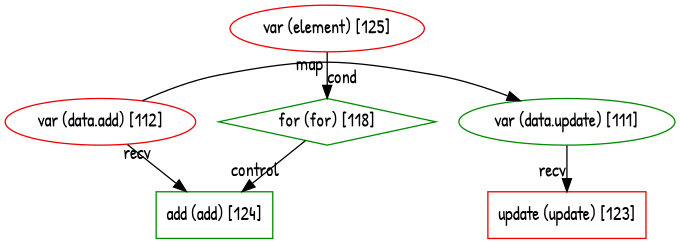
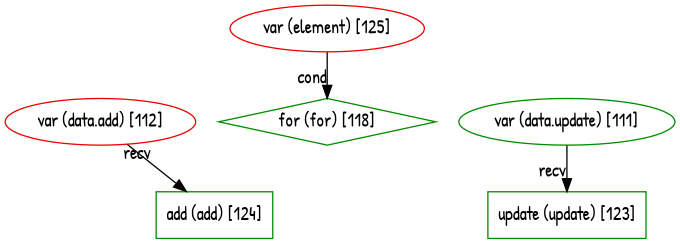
(315, 63) -> none
(279, 162) -> none
(567, 215) -> (567, 215)
